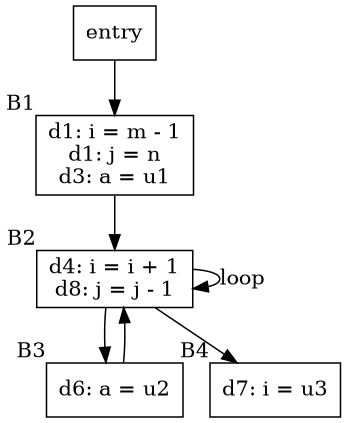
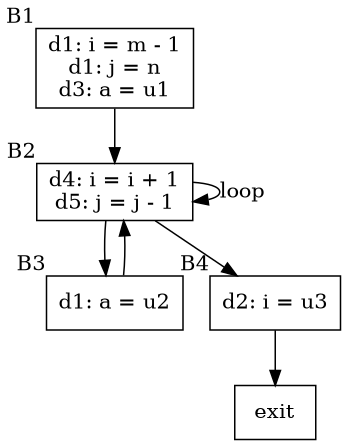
(115, 33) -> none
(115, 279) -> (115, 192)
(115, 390) -> (115, 303)
(275, 390) -> (275, 303)
none -> (275, 412)
